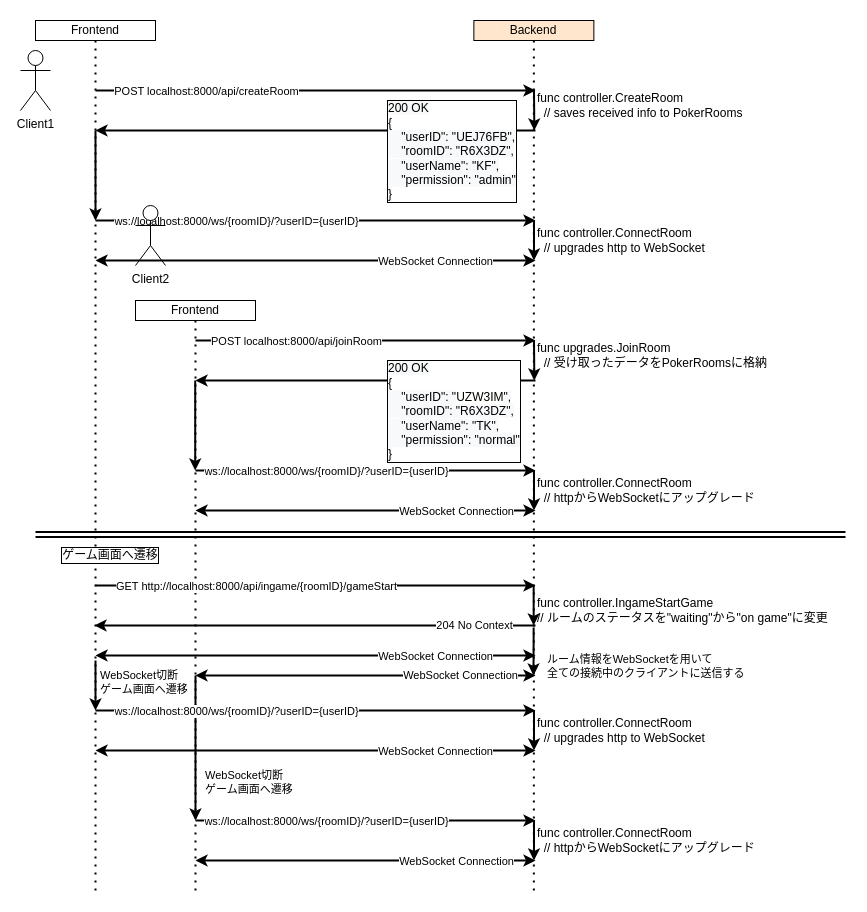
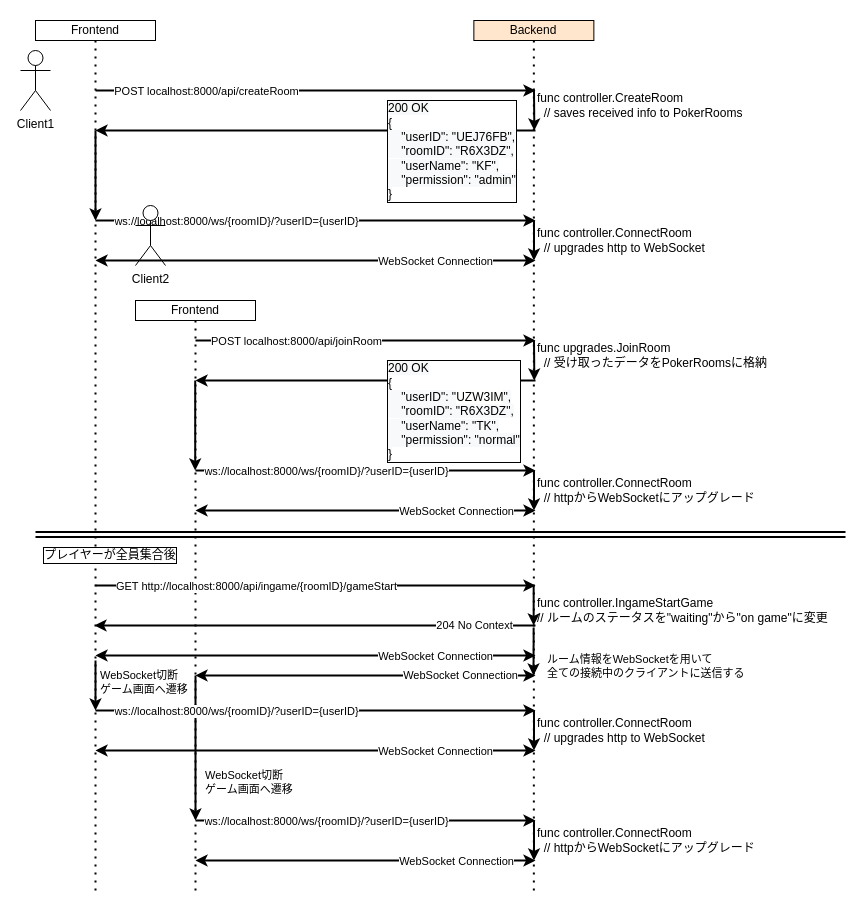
(111, 556) -> (111, 556)
